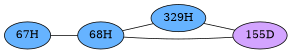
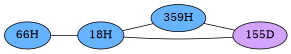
(178, 18) -> (178, 18)
(28, 35) -> (28, 35)
(101, 35) -> (101, 35)
